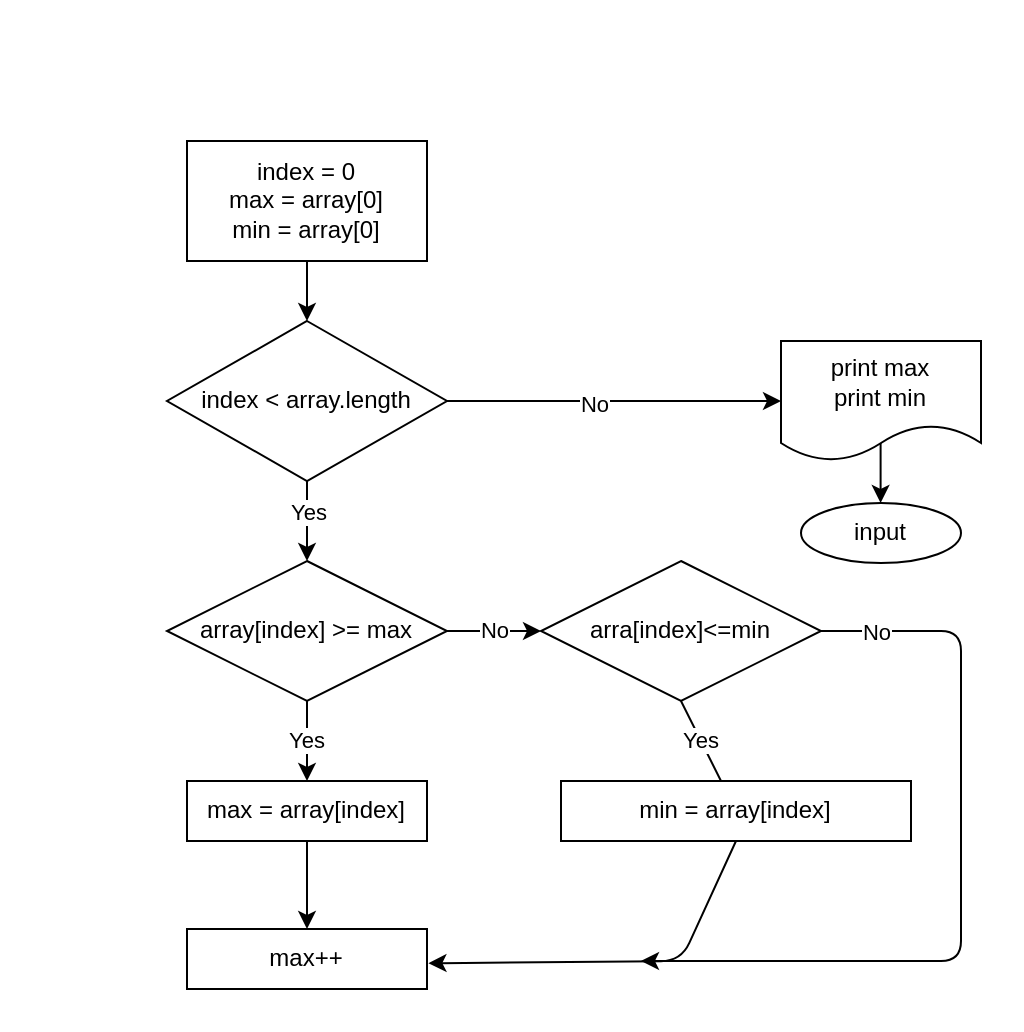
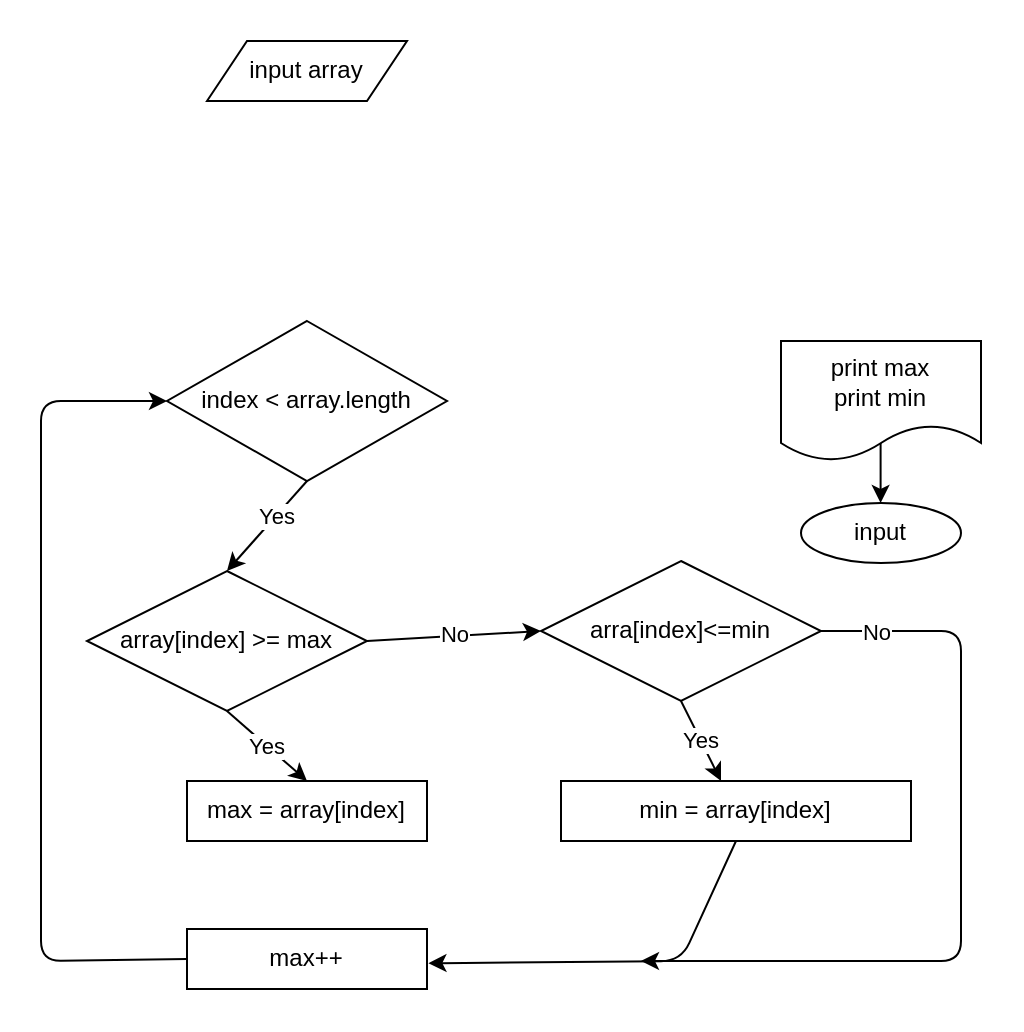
none -> (307, 71)
(307, 201) -> none
(307, 284) -> none
(607, 401) -> none
(307, 631) -> (227, 641)
none -> (41, 698)
(717, 772) -> (714, 768)
(307, 878) -> none
